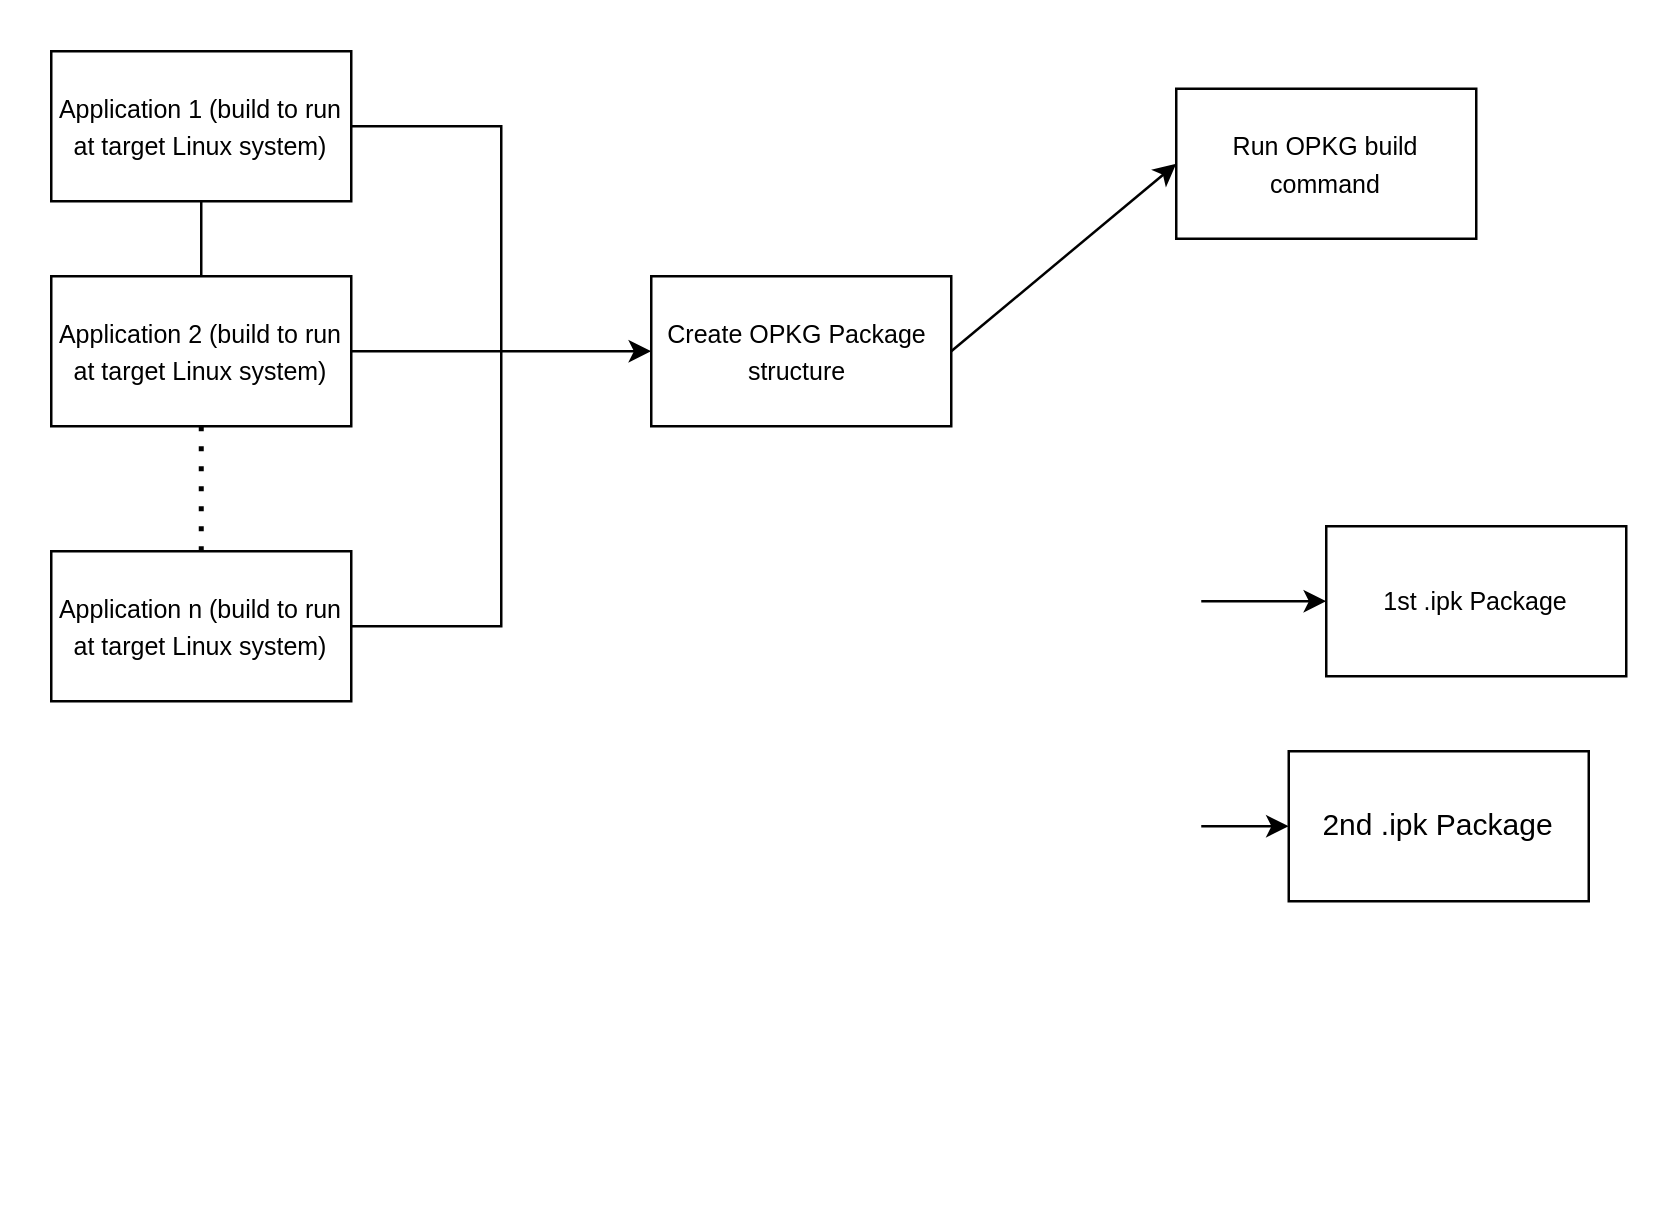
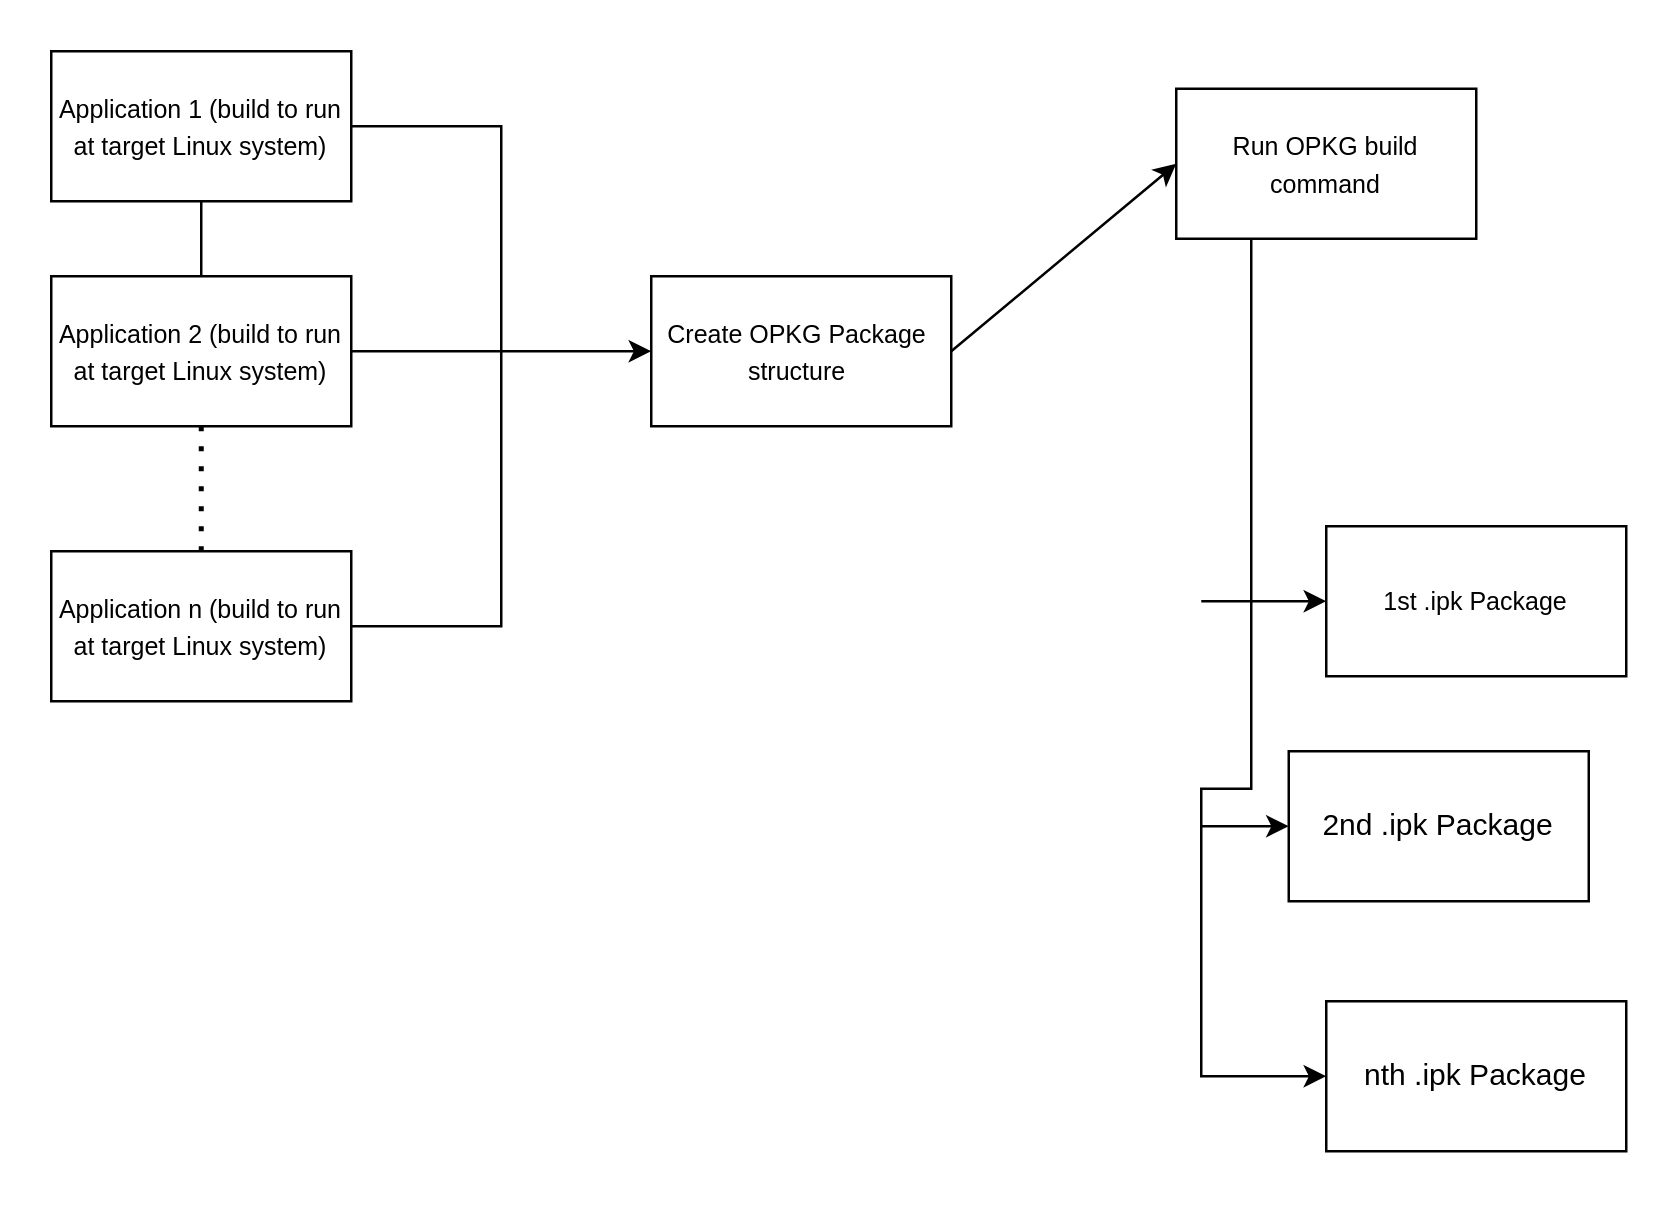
none -> (1251, 418)
none -> (1476, 1076)
